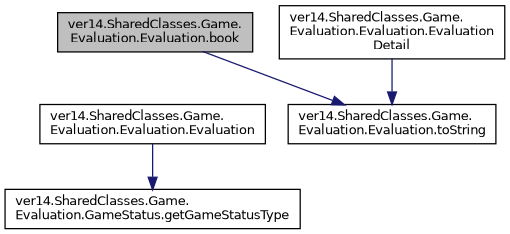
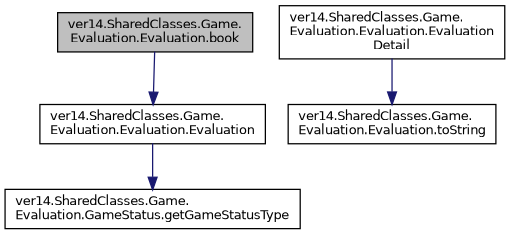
(268, 76) -> (154, 72)
